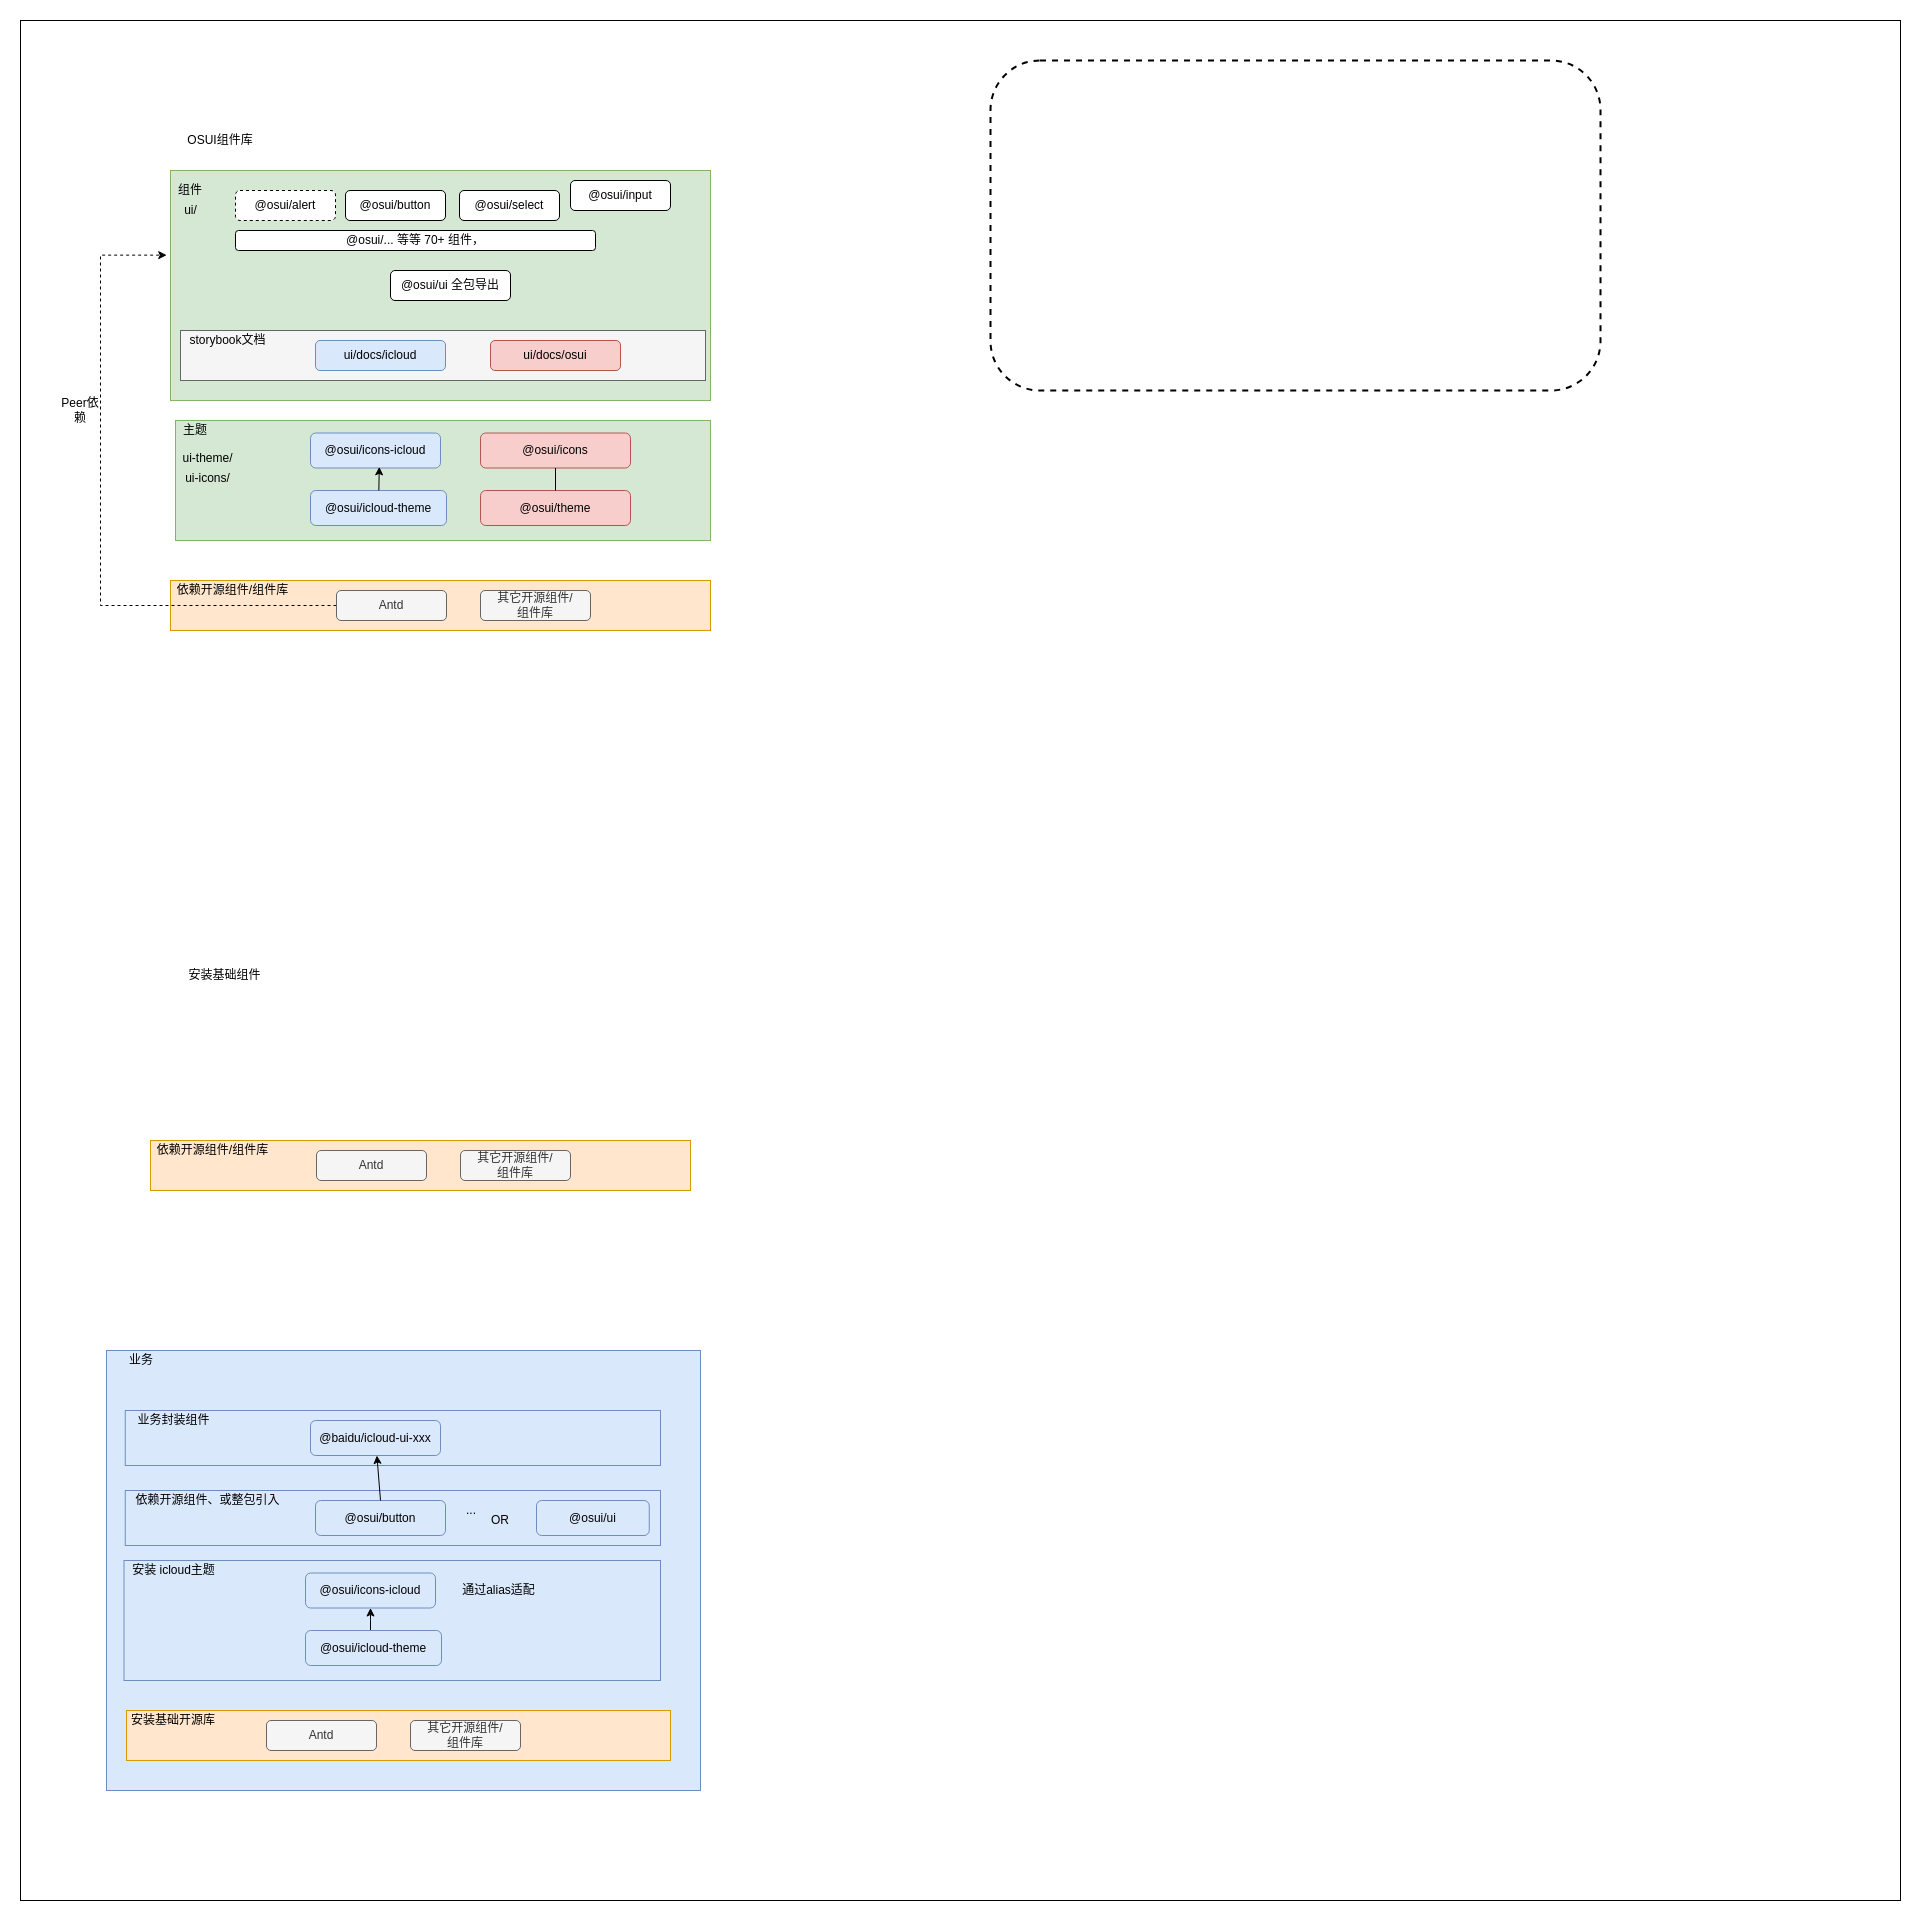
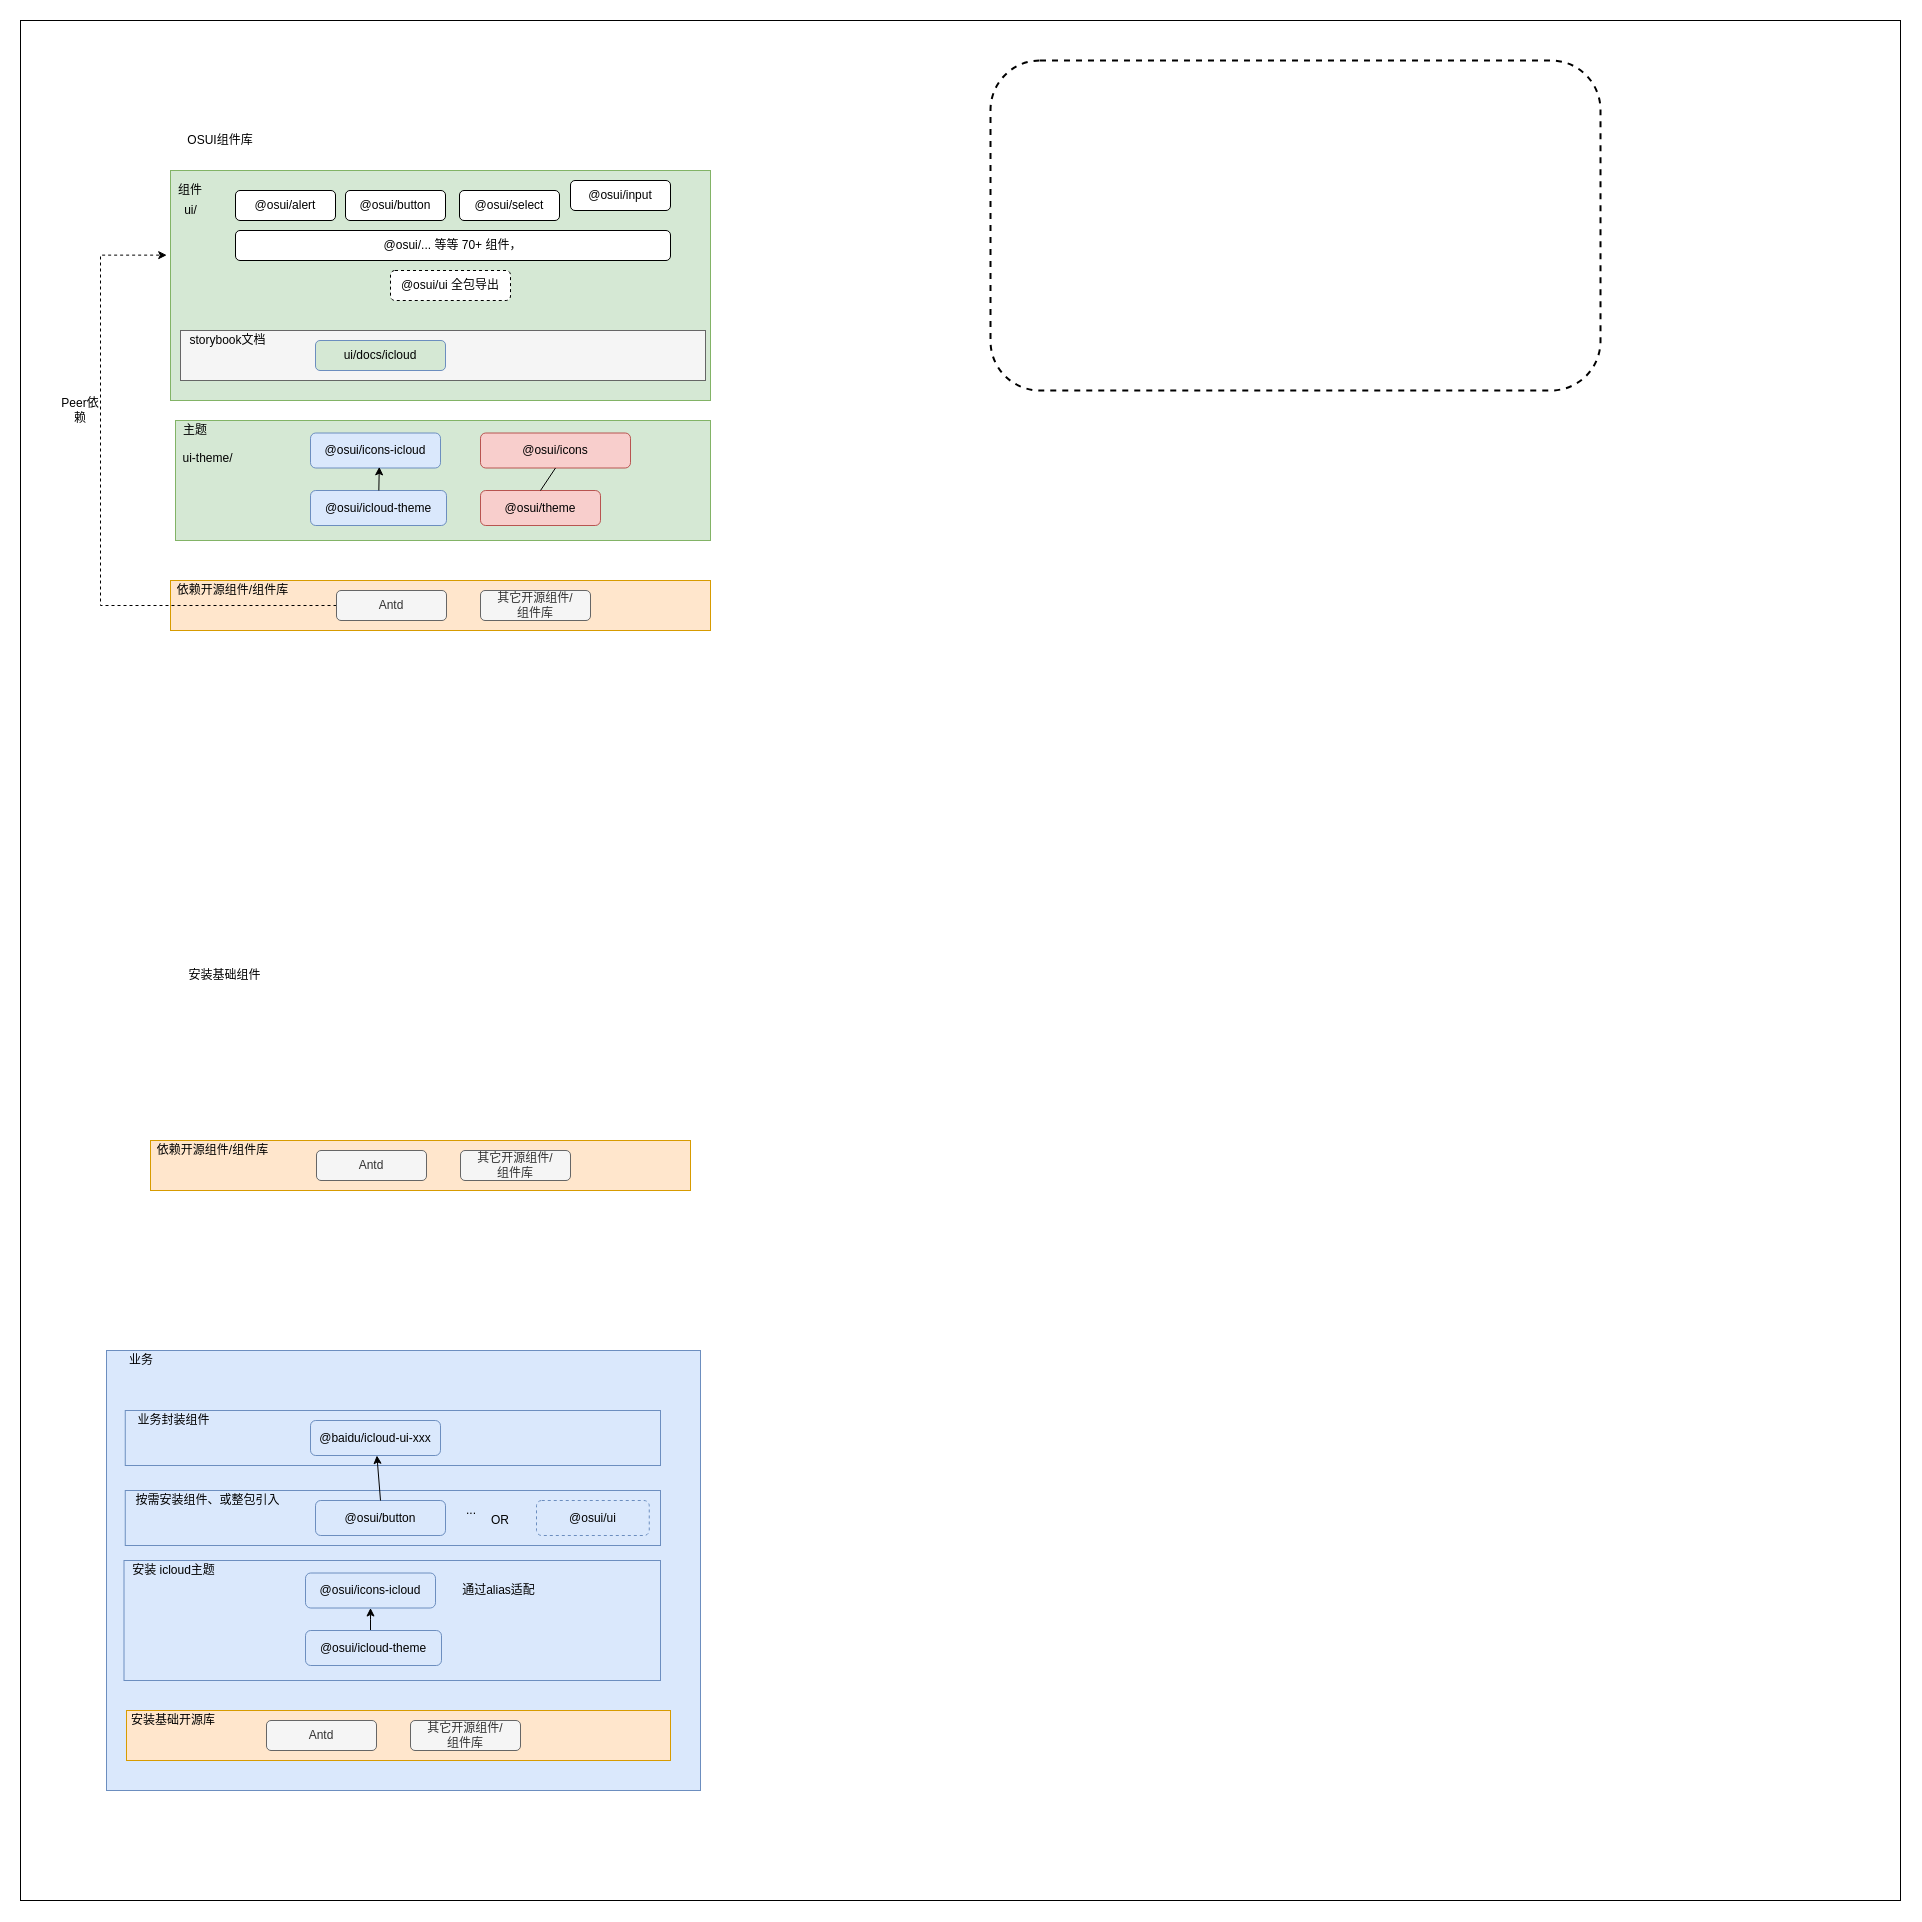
(286, 206) -> (286, 206)
(416, 241) -> (453, 246)
(451, 286) -> (451, 286)
(381, 356) -> (381, 356)
(556, 356) -> none
(208, 478) -> none
(556, 508) -> (541, 508)
(208, 1501) -> (208, 1501)
(593, 1518) -> (593, 1518)
